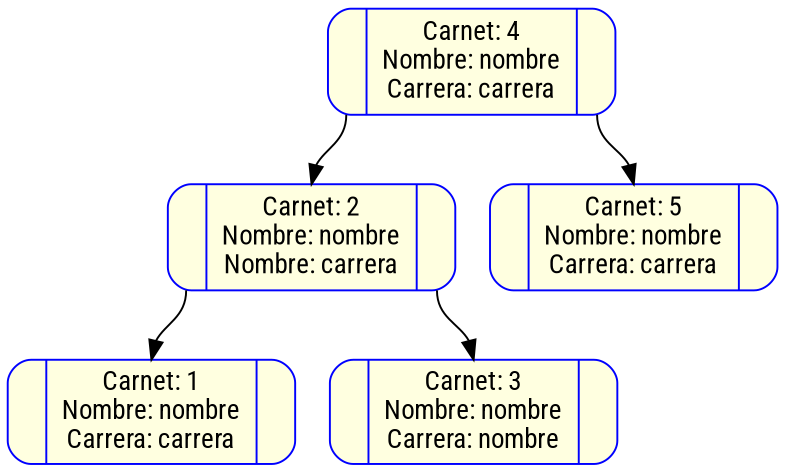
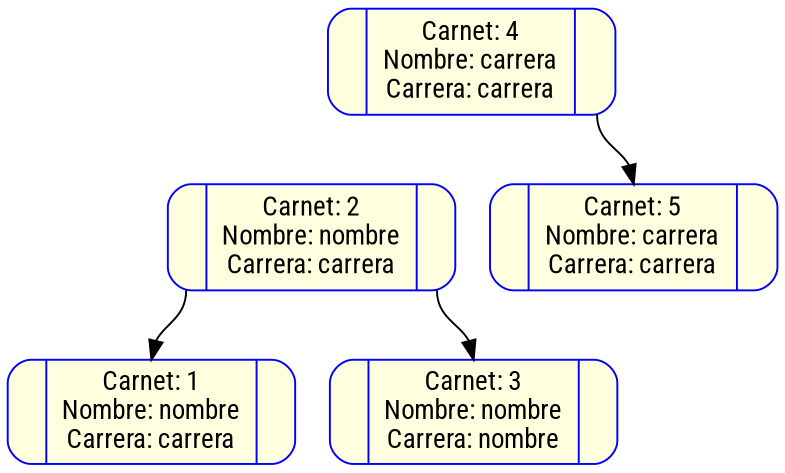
(472, 61) -> (471, 61)
(336, 142) -> none
(634, 236) -> (633, 236)
(312, 265) -> (312, 265)
